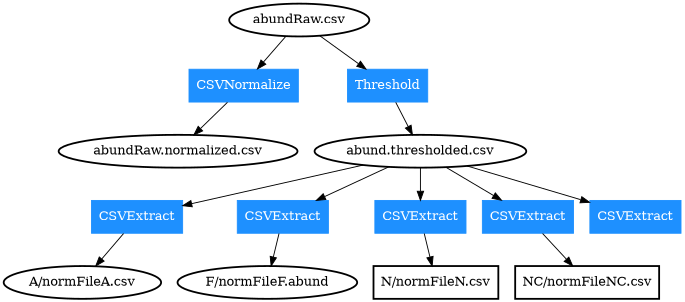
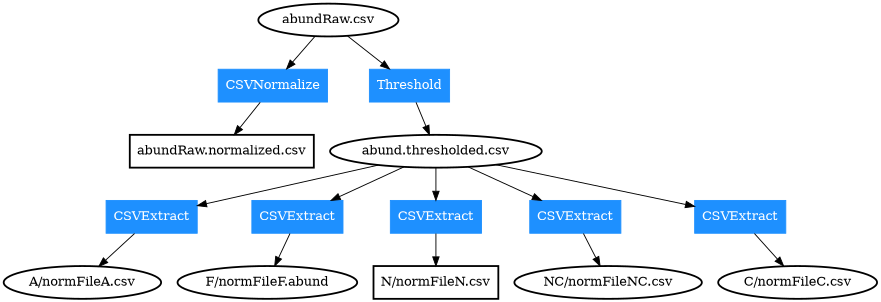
(178, 151) -> (222, 151)
(587, 282) -> (608, 282)
none -> (798, 282)
